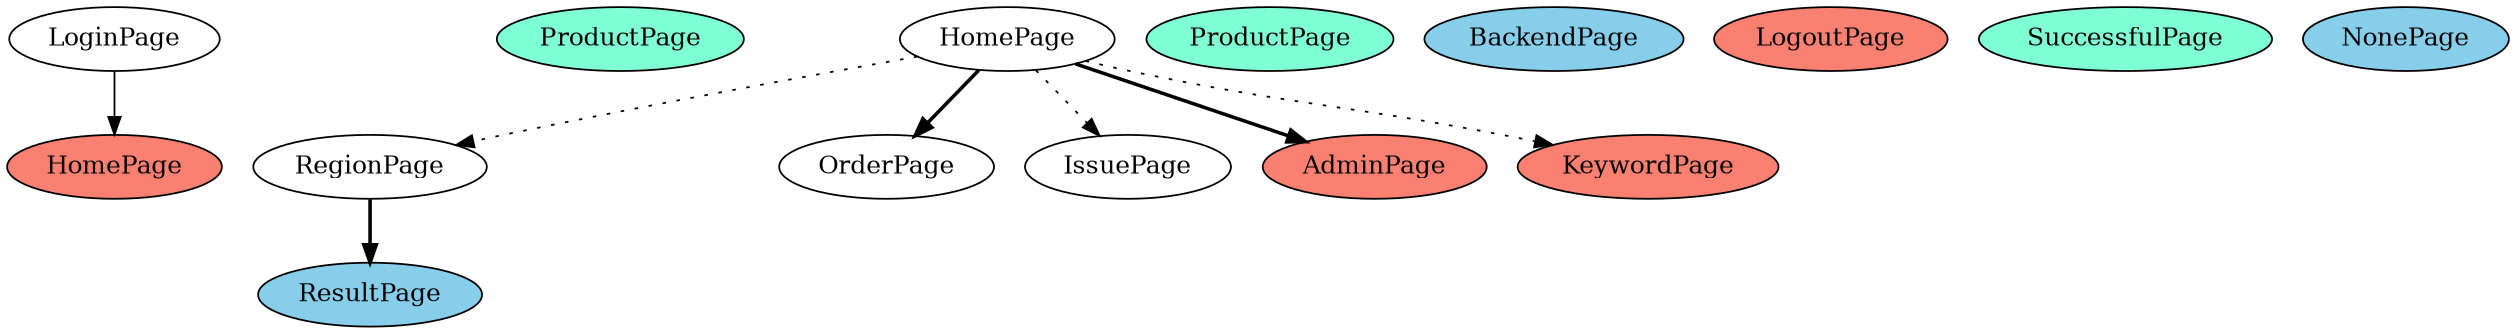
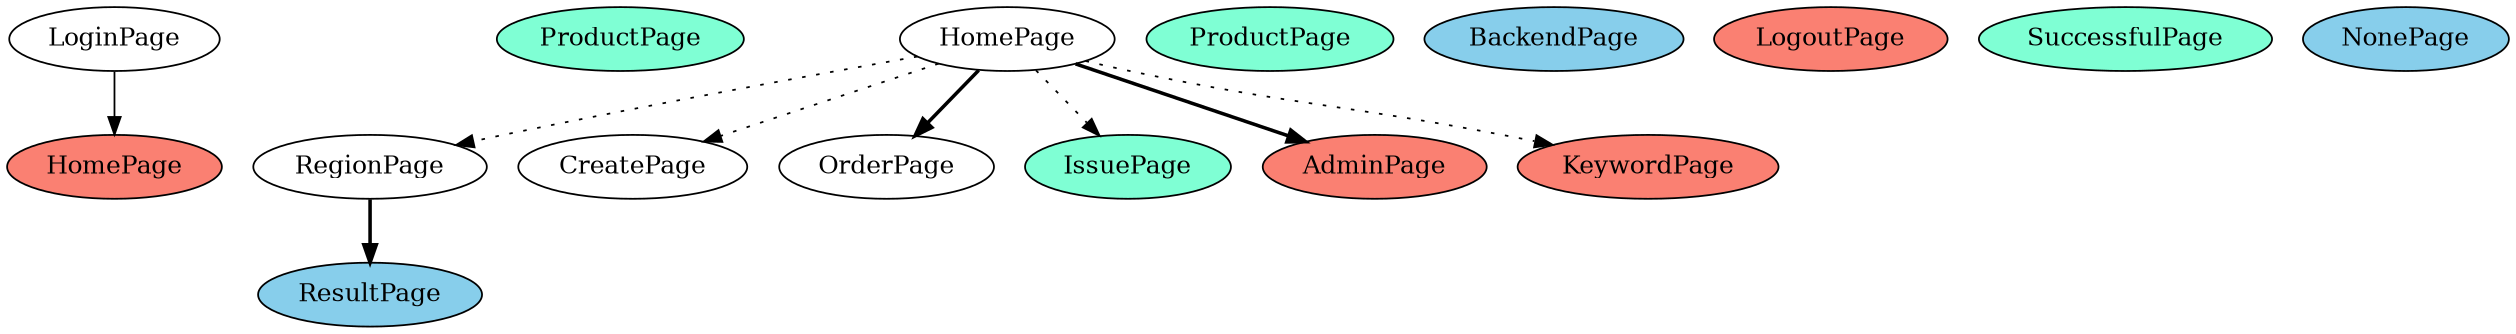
none -> (633, 167)
(1128, 167) -> (1128, 167)
